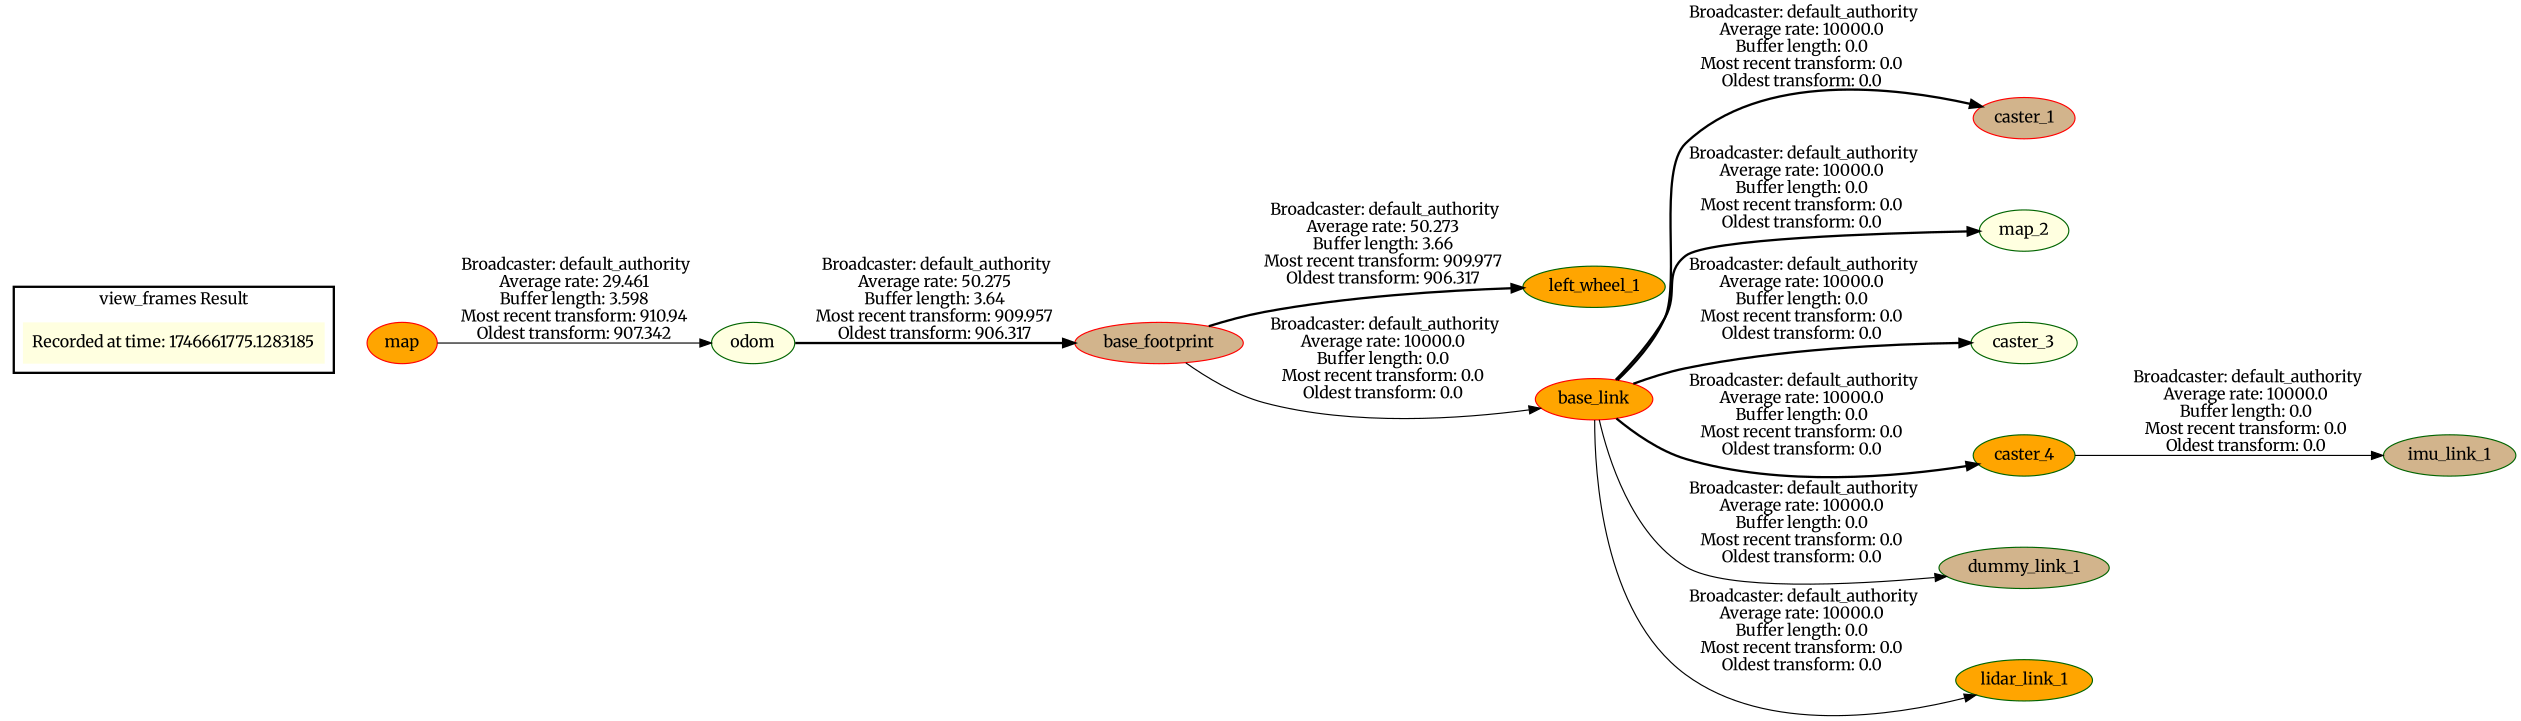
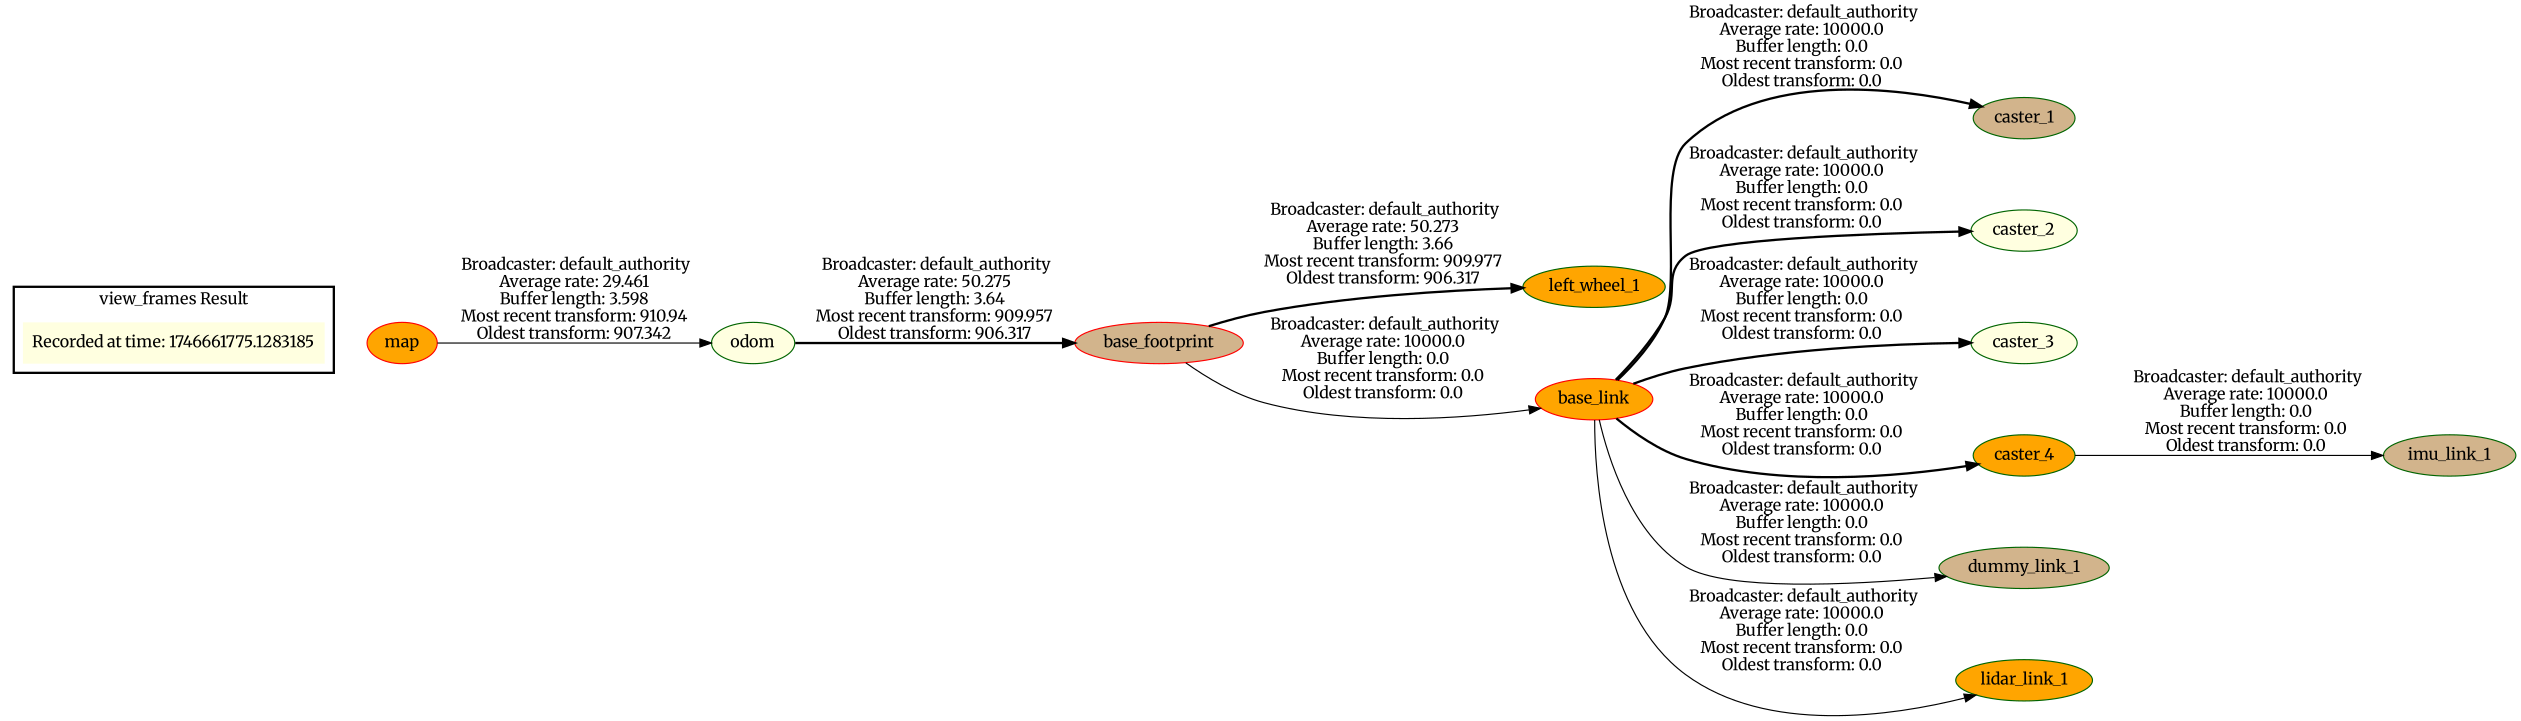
(2024, 118) -> (2024, 118)
(2024, 231) -> (2024, 231)
